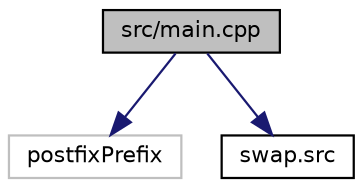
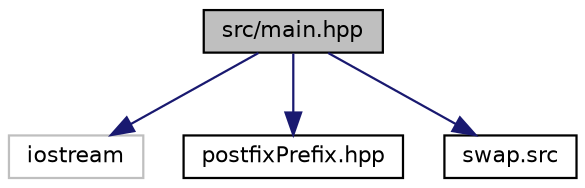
(191, 31) -> (293, 31)
(95, 157) -> (76, 157)
none -> (293, 157)
